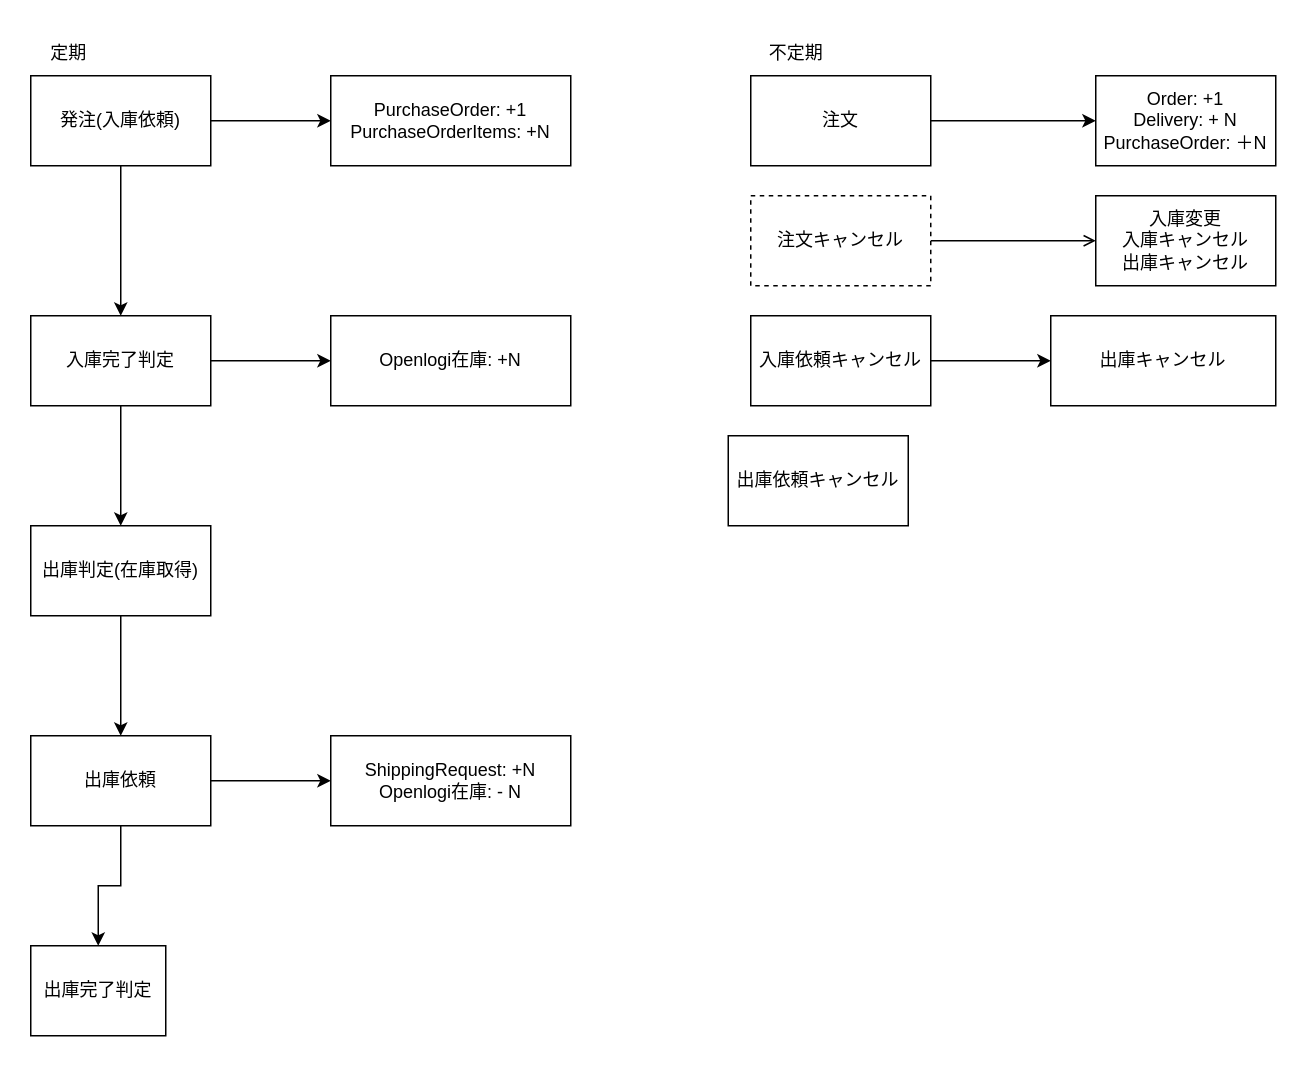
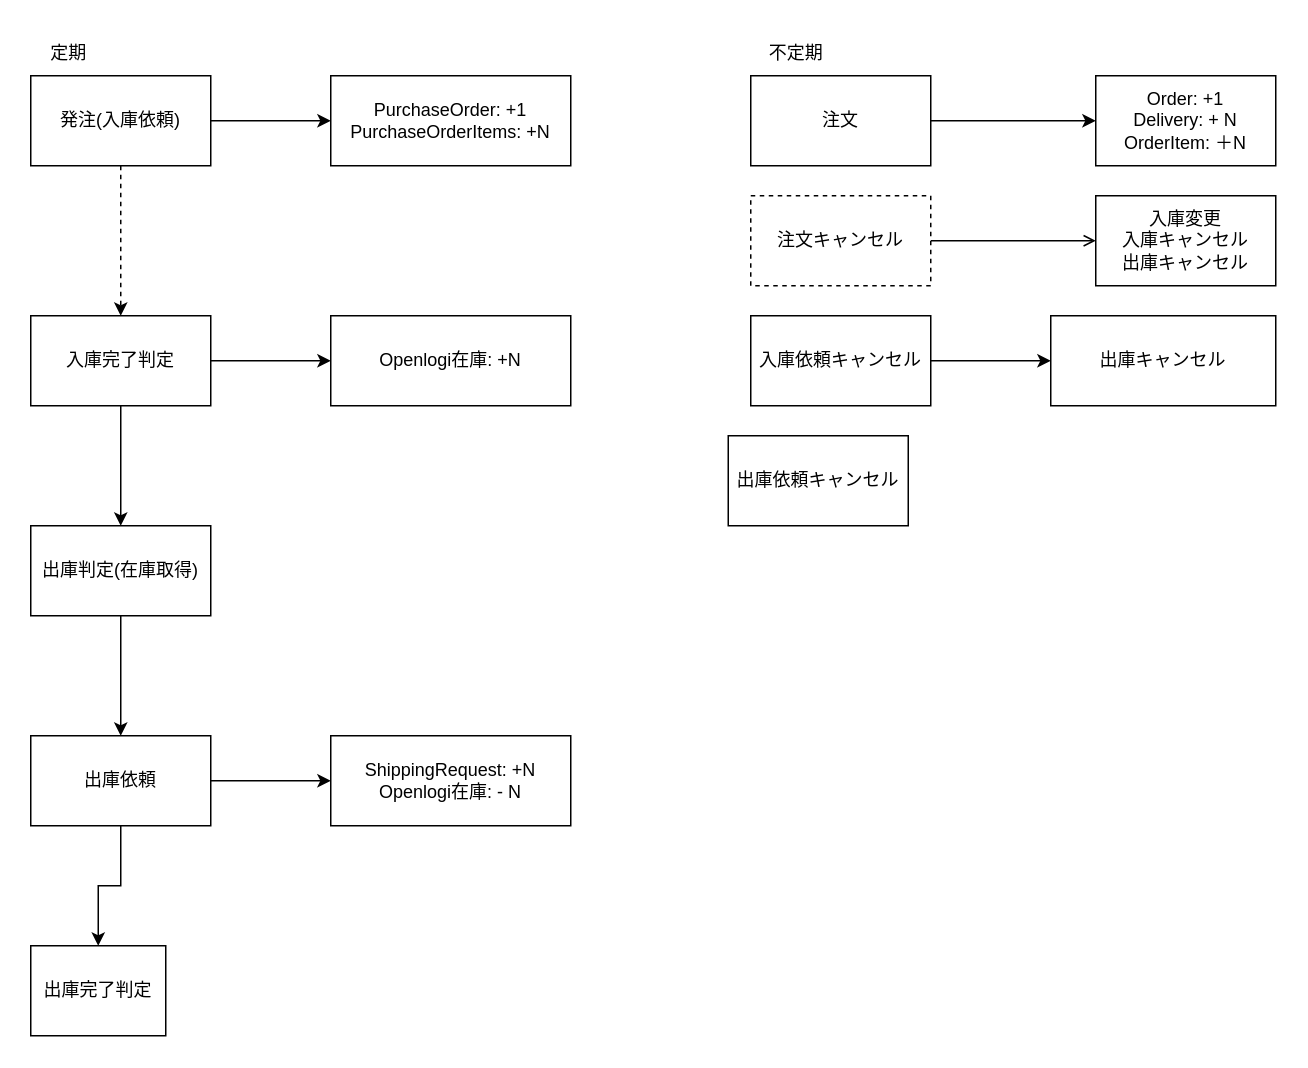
(1186, 121) -> (1186, 121)
(121, 235) -> (121, 235)
